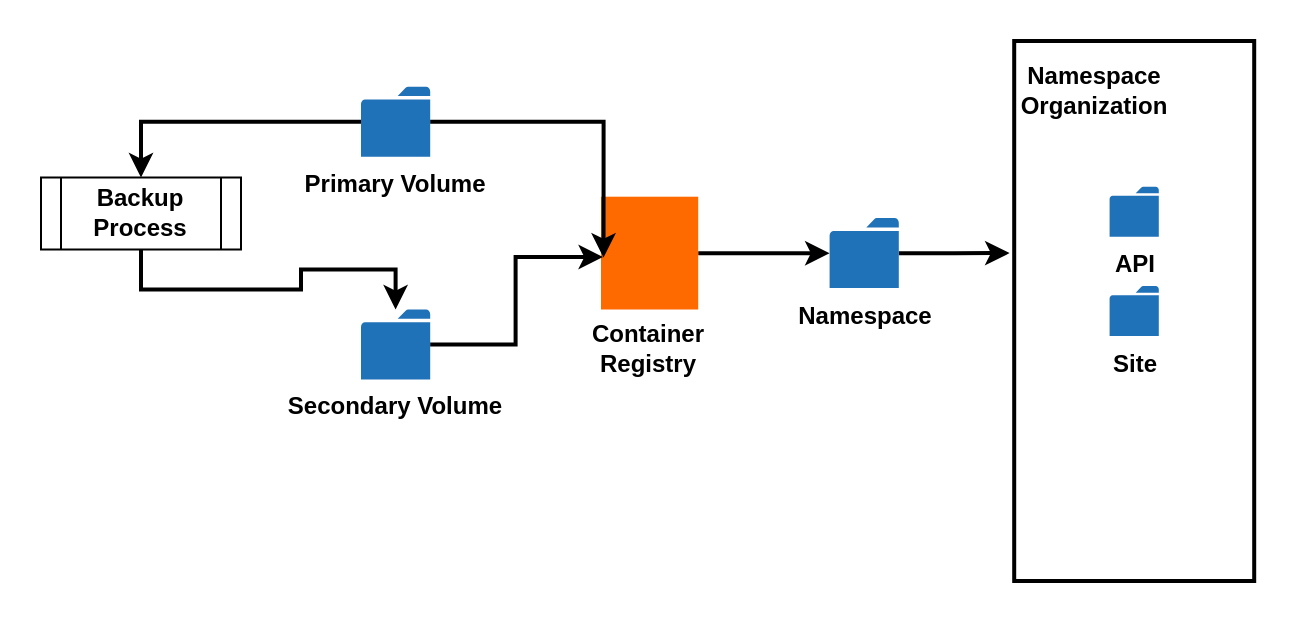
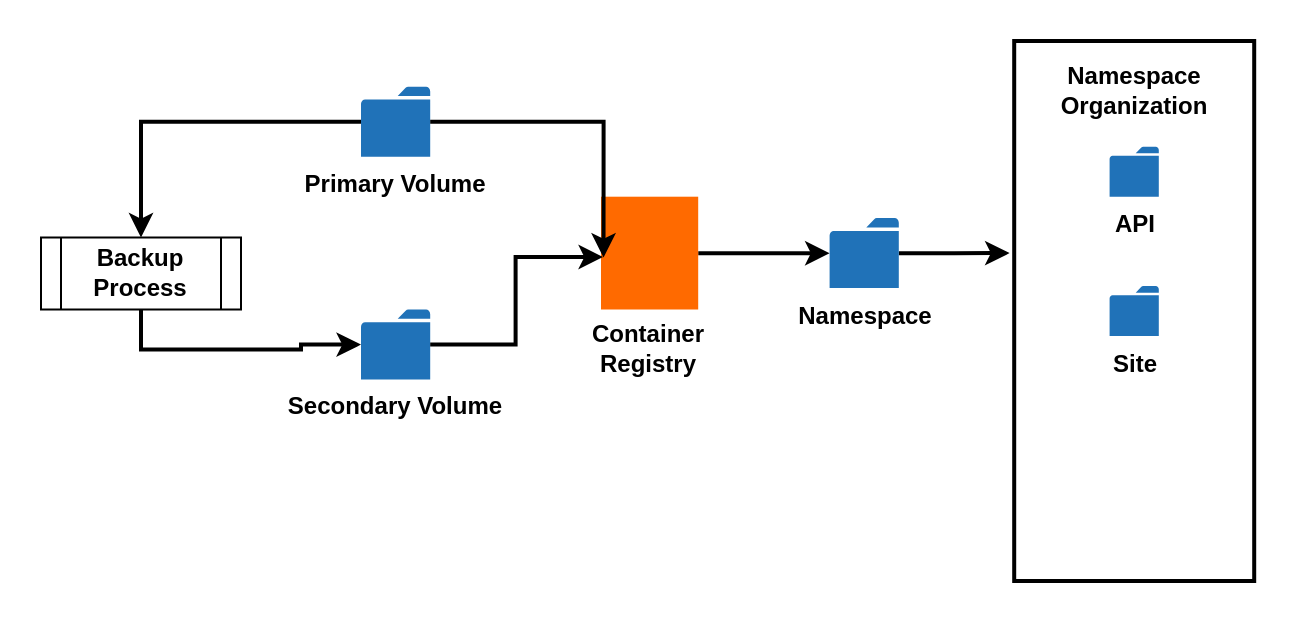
(1094, 91) -> (1134, 91)
(1134, 212) -> (1134, 172)
(141, 214) -> (141, 274)
